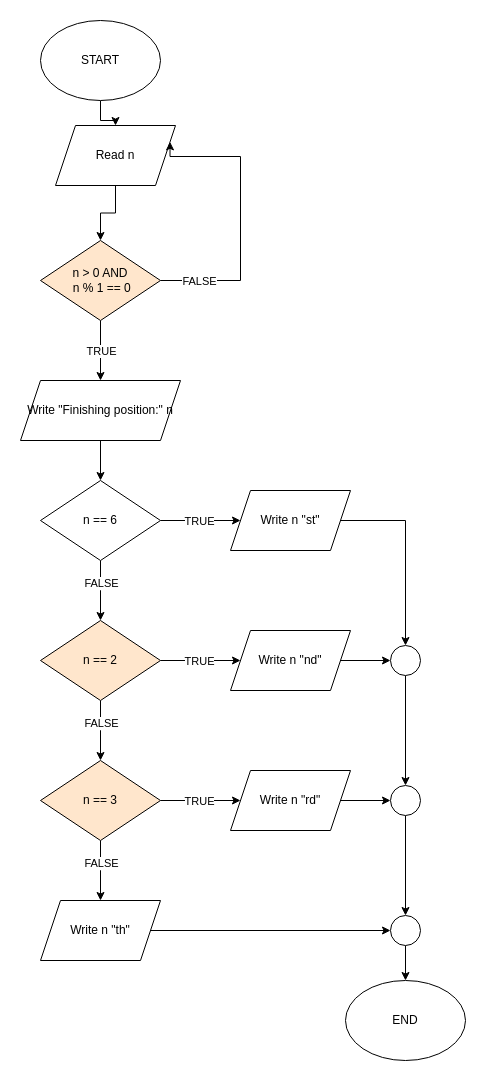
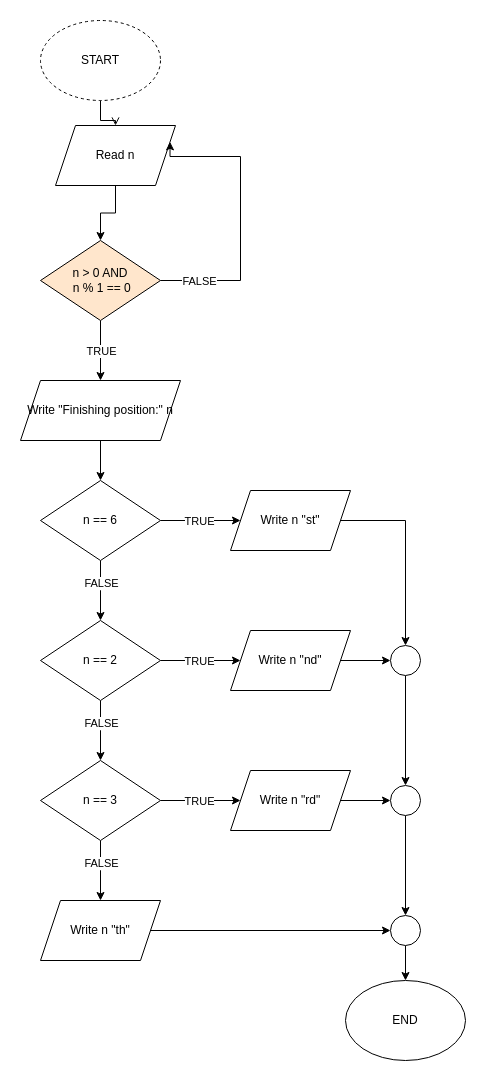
(101, 61) -> (101, 61)
(114, 121) -> (114, 121)
(101, 661) -> (101, 661)
(101, 801) -> (101, 801)
